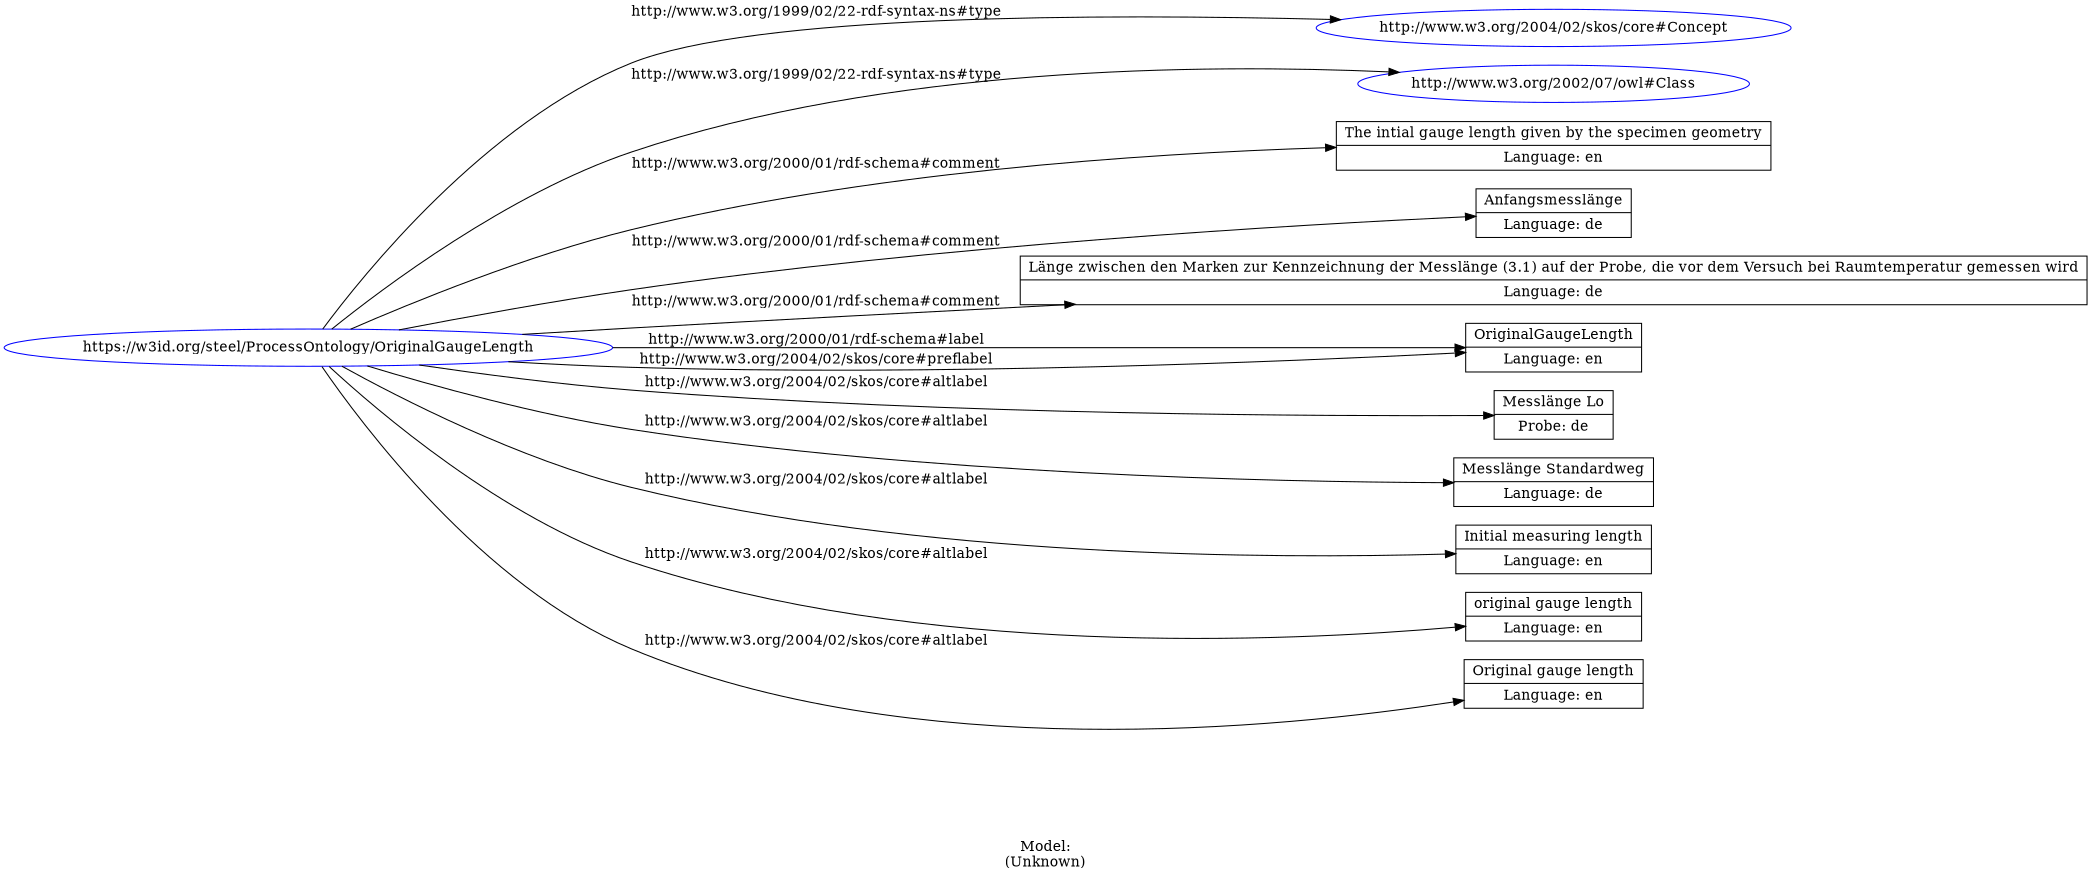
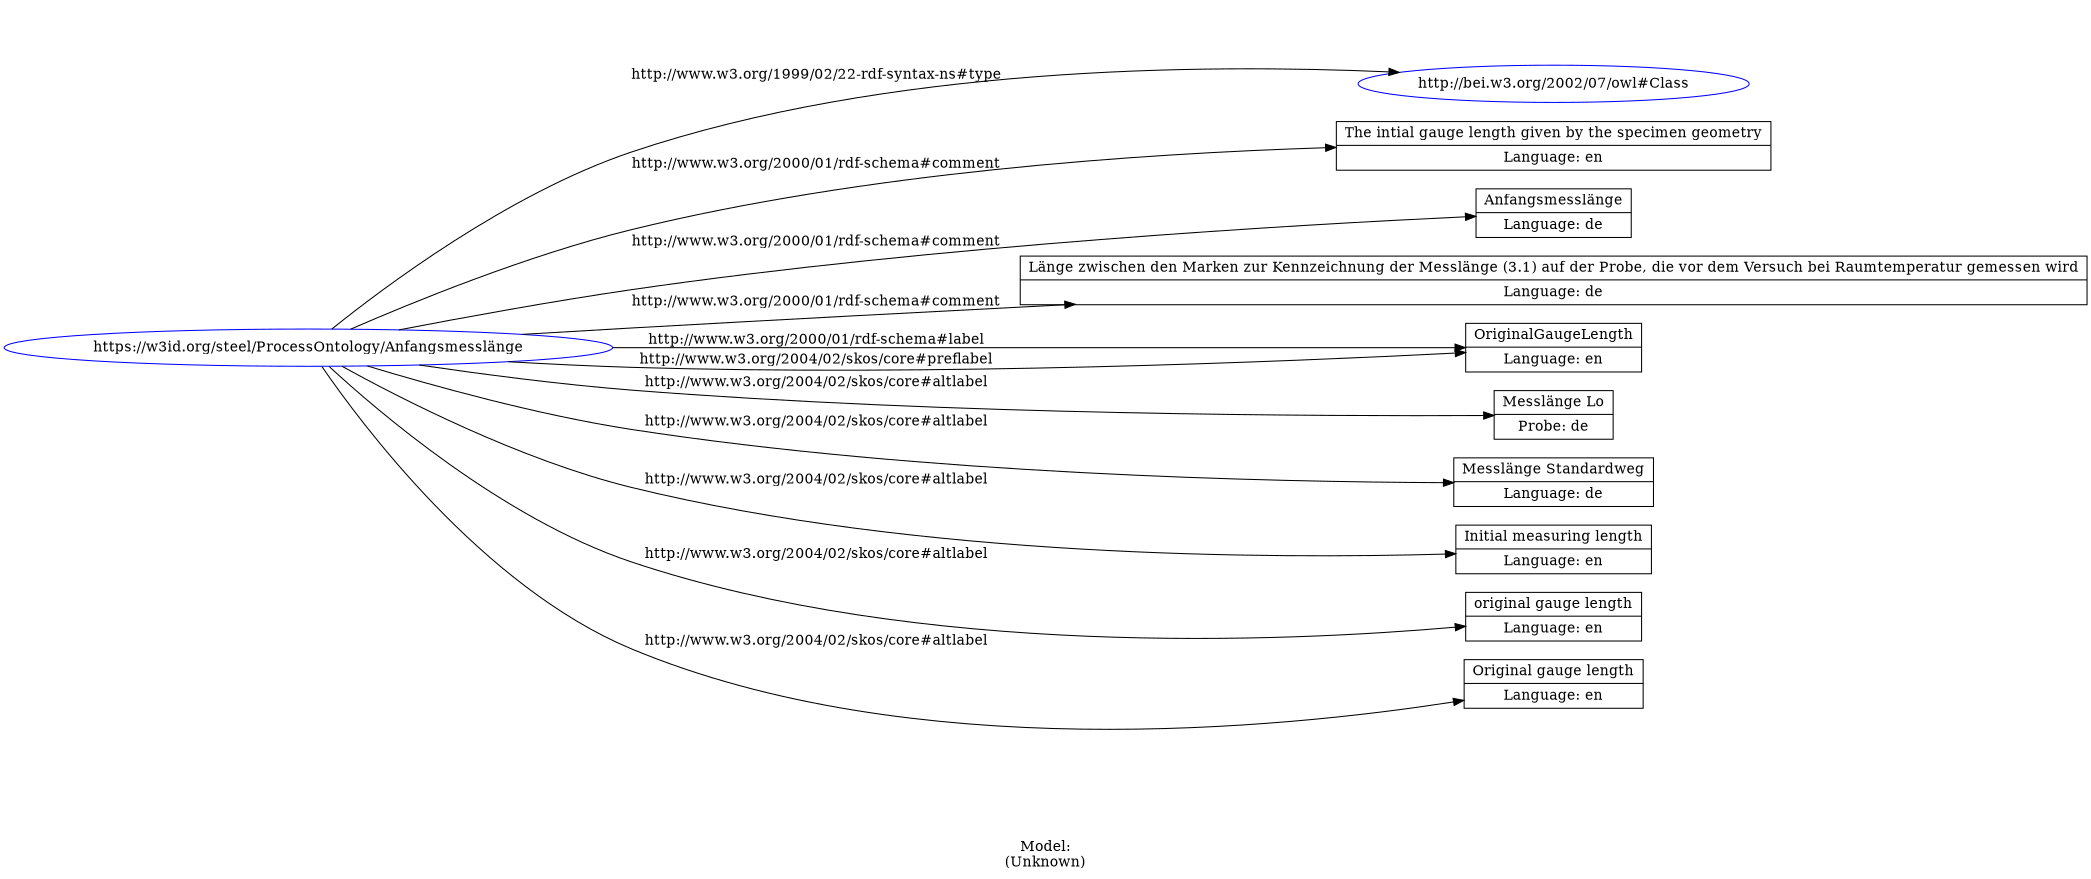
(1554, 28) -> none
(1554, 84) -> (1554, 84)
(308, 348) -> (308, 348)
